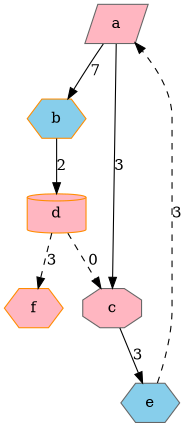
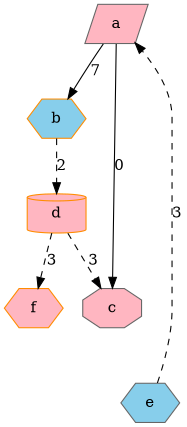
(57, 161) -> (57, 161)
(120, 166) -> (120, 166)
(94, 261) -> (94, 261)
(129, 350) -> none
